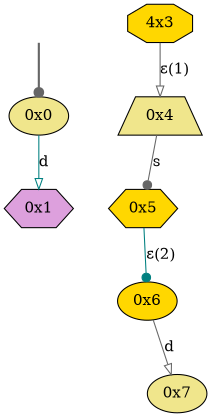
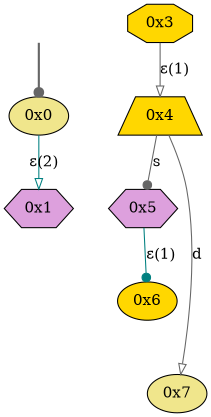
(160, 23) -> (160, 23)
(160, 116) -> (160, 116)
(44, 162) -> (44, 162)
(143, 209) -> (143, 209)
(161, 255) -> (161, 255)
(161, 342) -> (192, 248)
